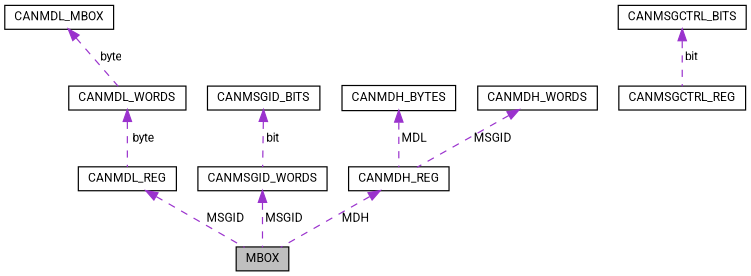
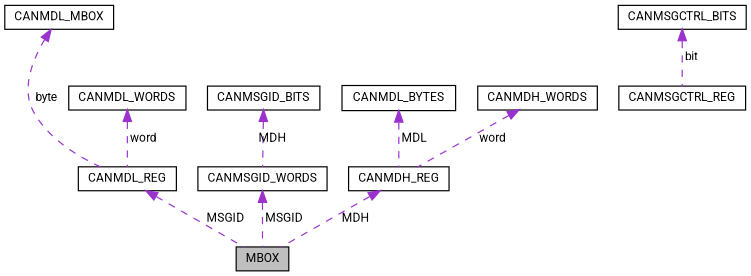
(97, 62) -> (37, 117)
(399, 98) -> (399, 98)
(142, 139) -> (142, 139)
(271, 139) -> (271, 139)
(491, 139) -> (491, 139)
